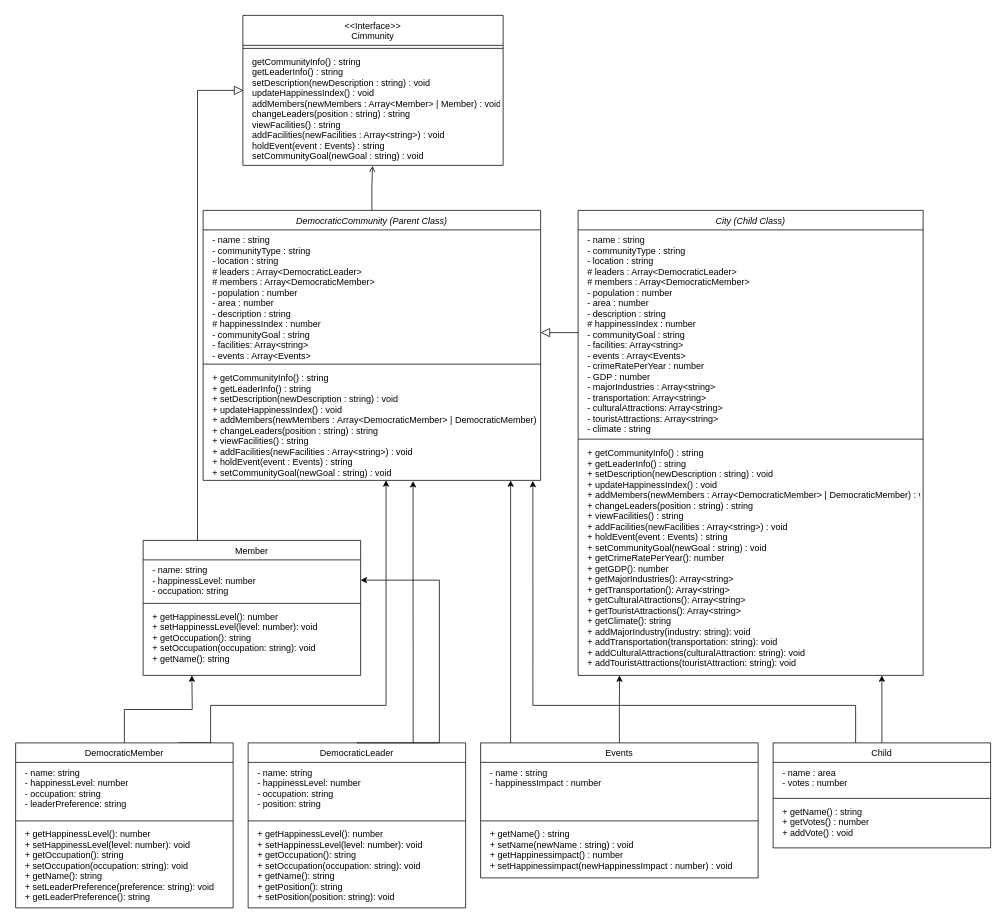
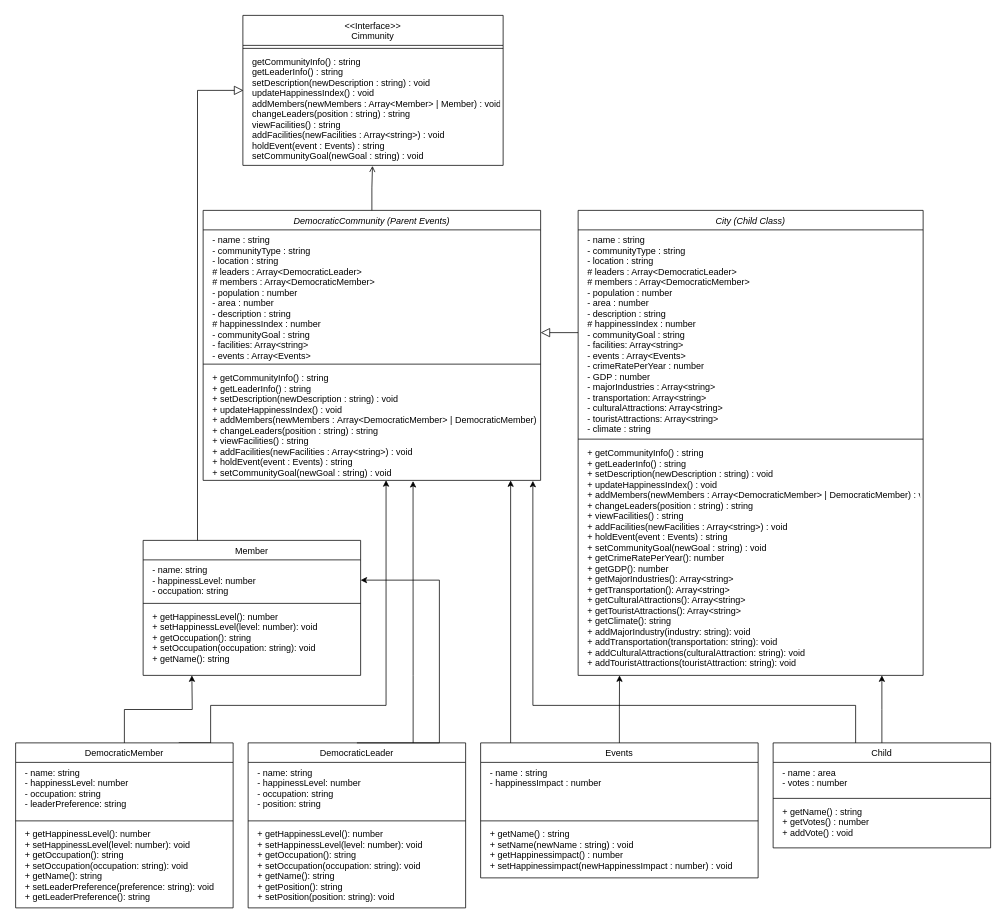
(371, 221) -> (371, 221)
